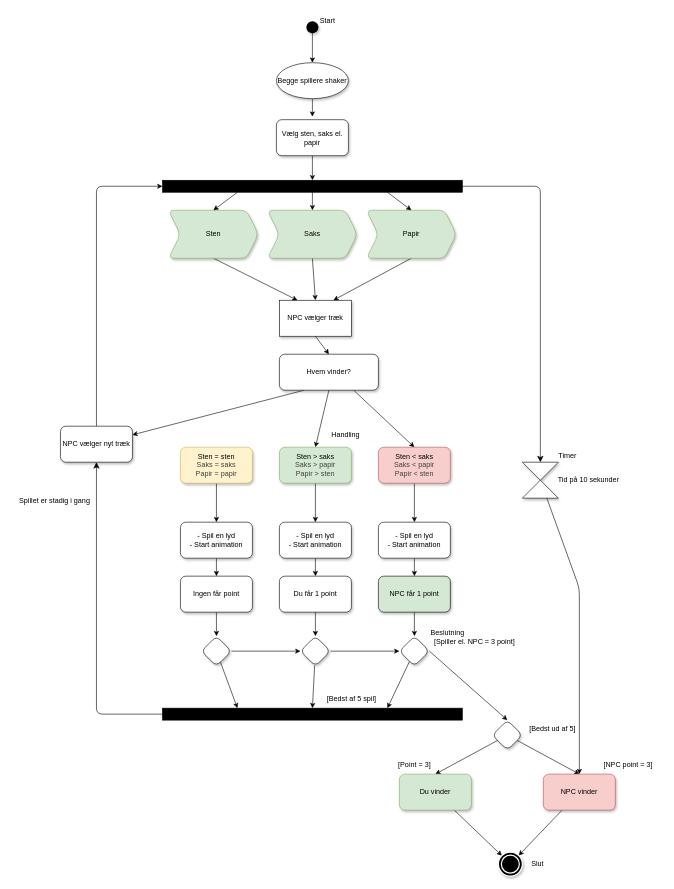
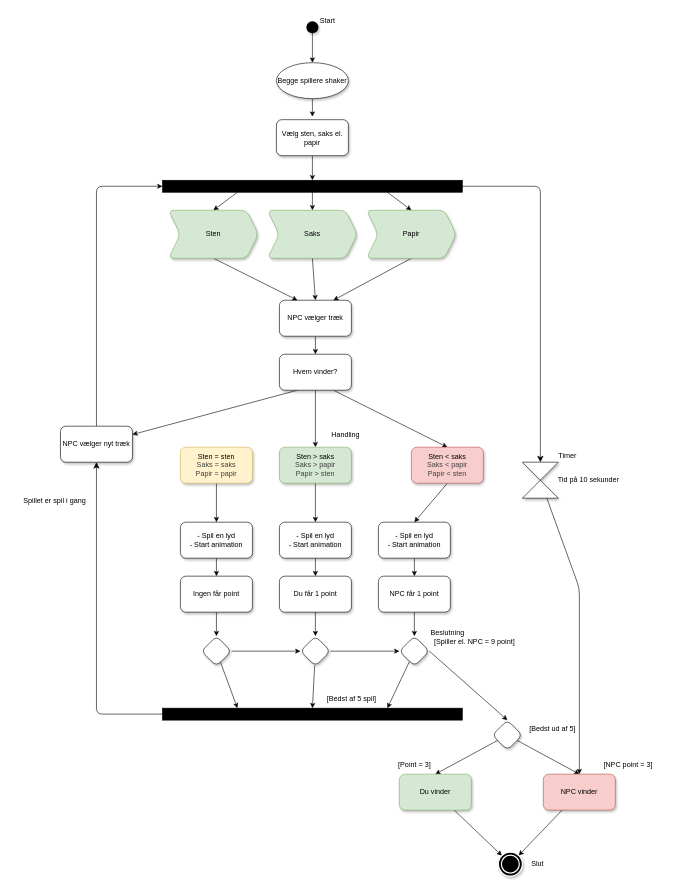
(315, 318) -> (315, 318)
(329, 372) -> (315, 372)
(414, 465) -> (447, 465)
(55, 501) -> (55, 501)
(414, 594) -> (414, 594)
(475, 642) -> (475, 642)
